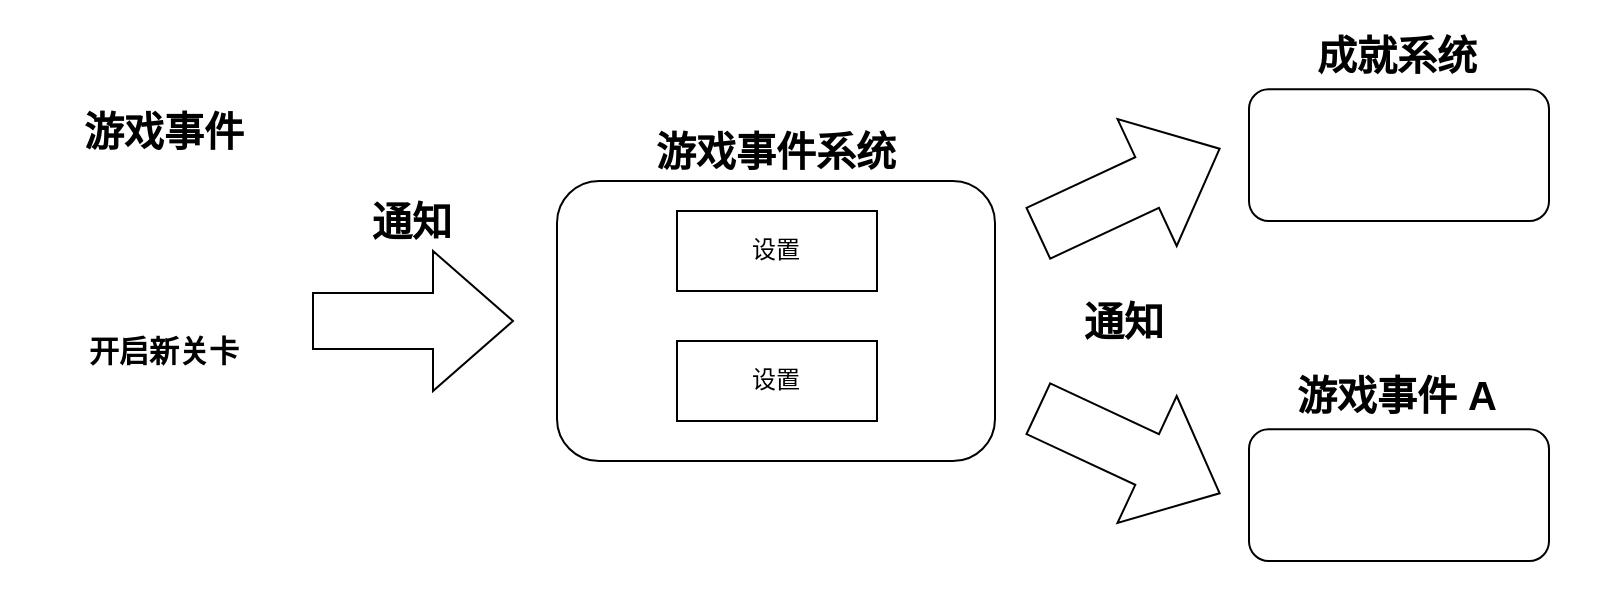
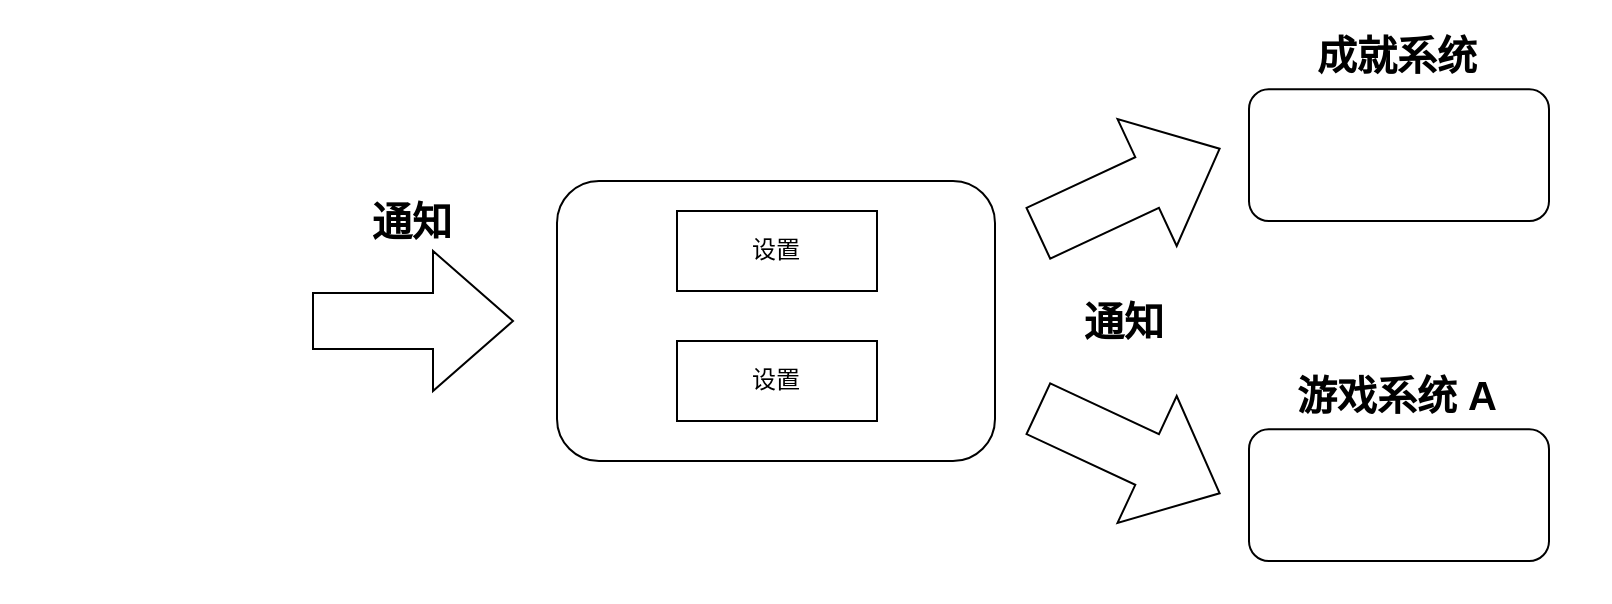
(165, 131) -> none
(777, 151) -> none
(165, 351) -> none
(1398, 395) -> (1398, 395)
